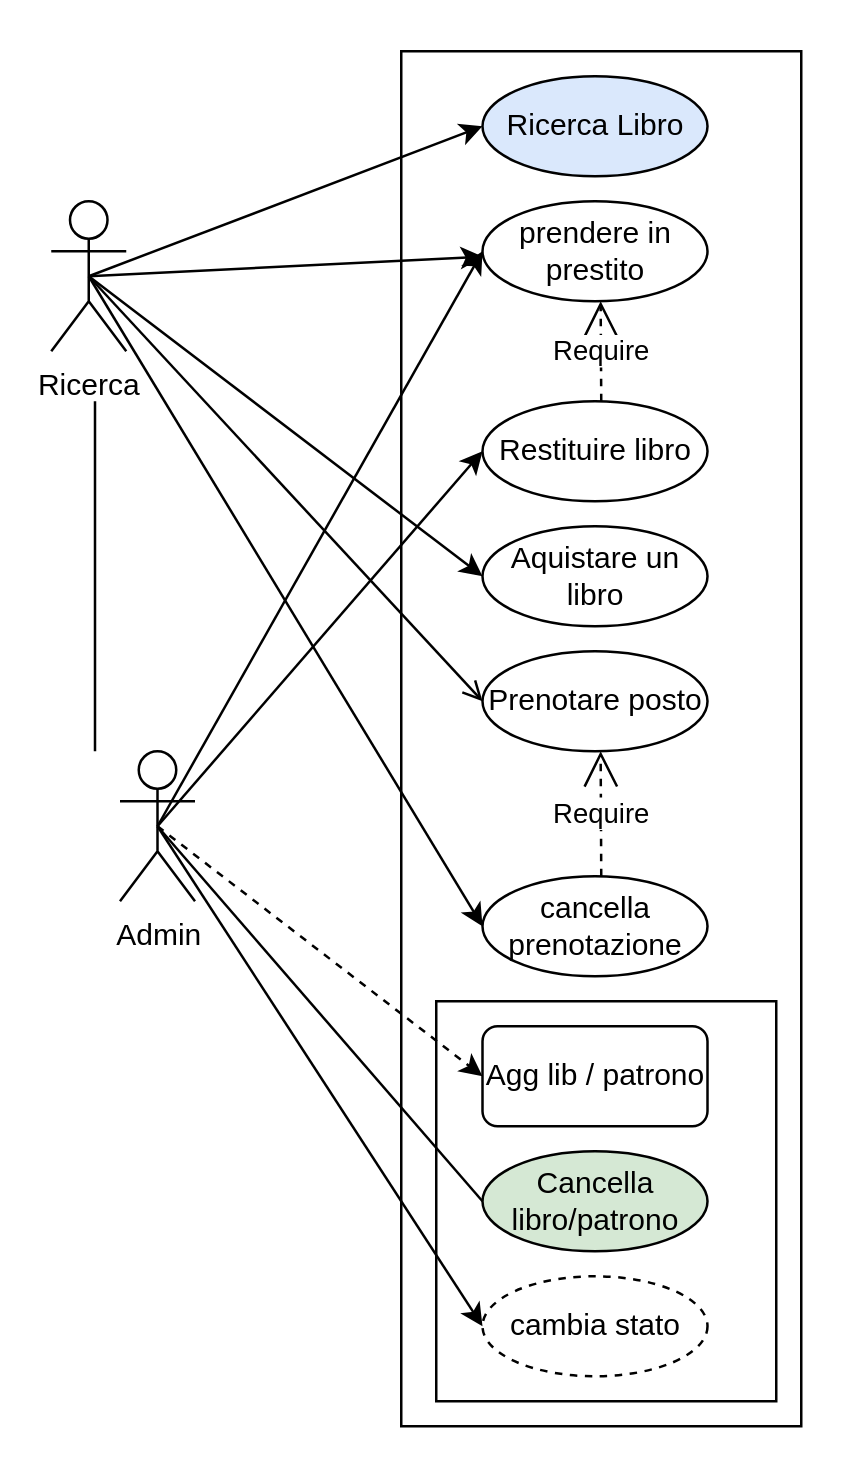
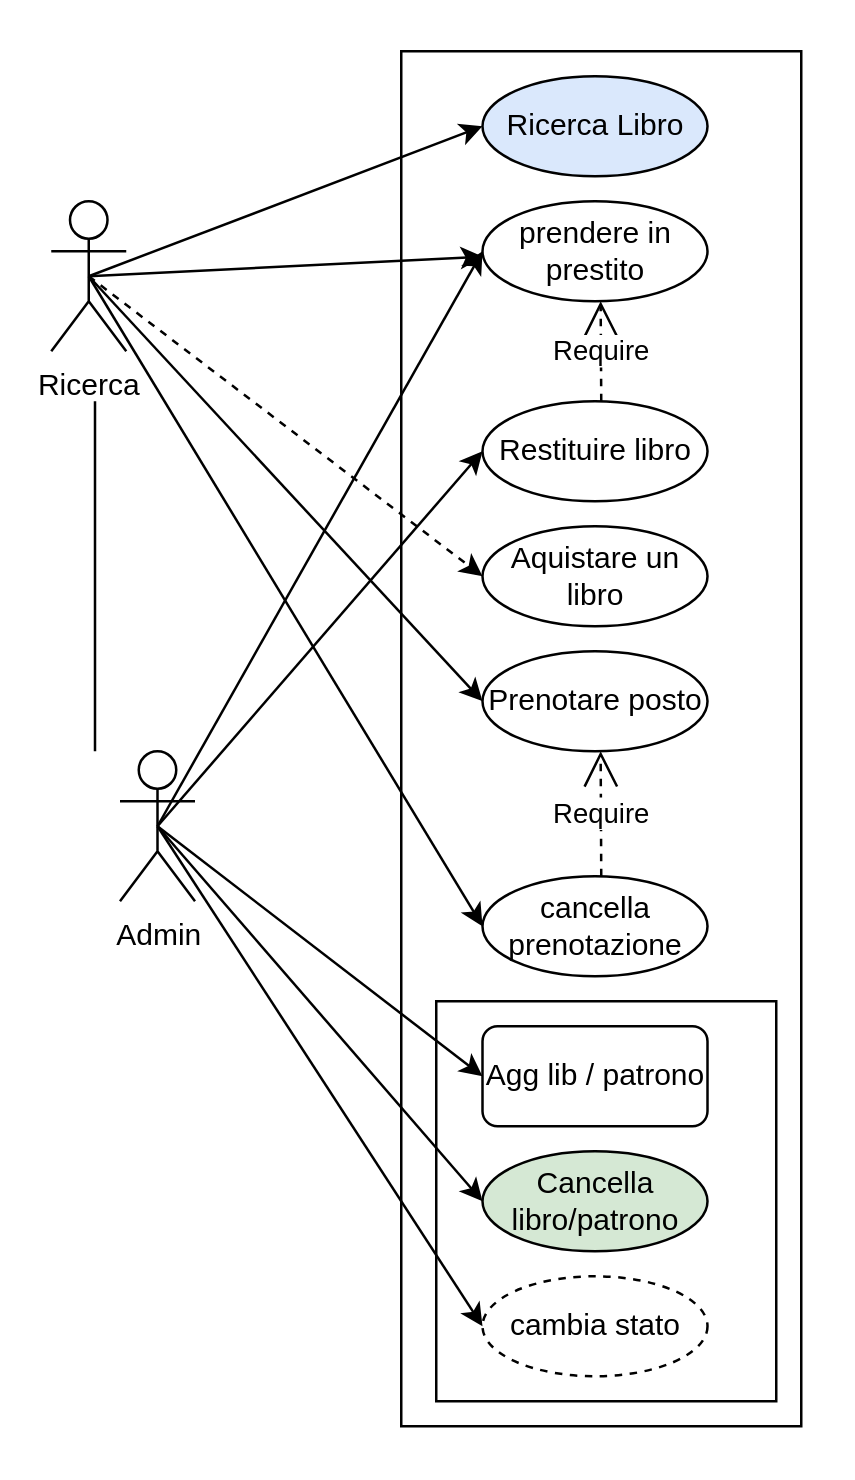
(227, 382) -> (227, 382)
(473, 691) -> (470, 688)
(320, 951) -> (320, 951)
(475, 1192) -> (471, 1188)
